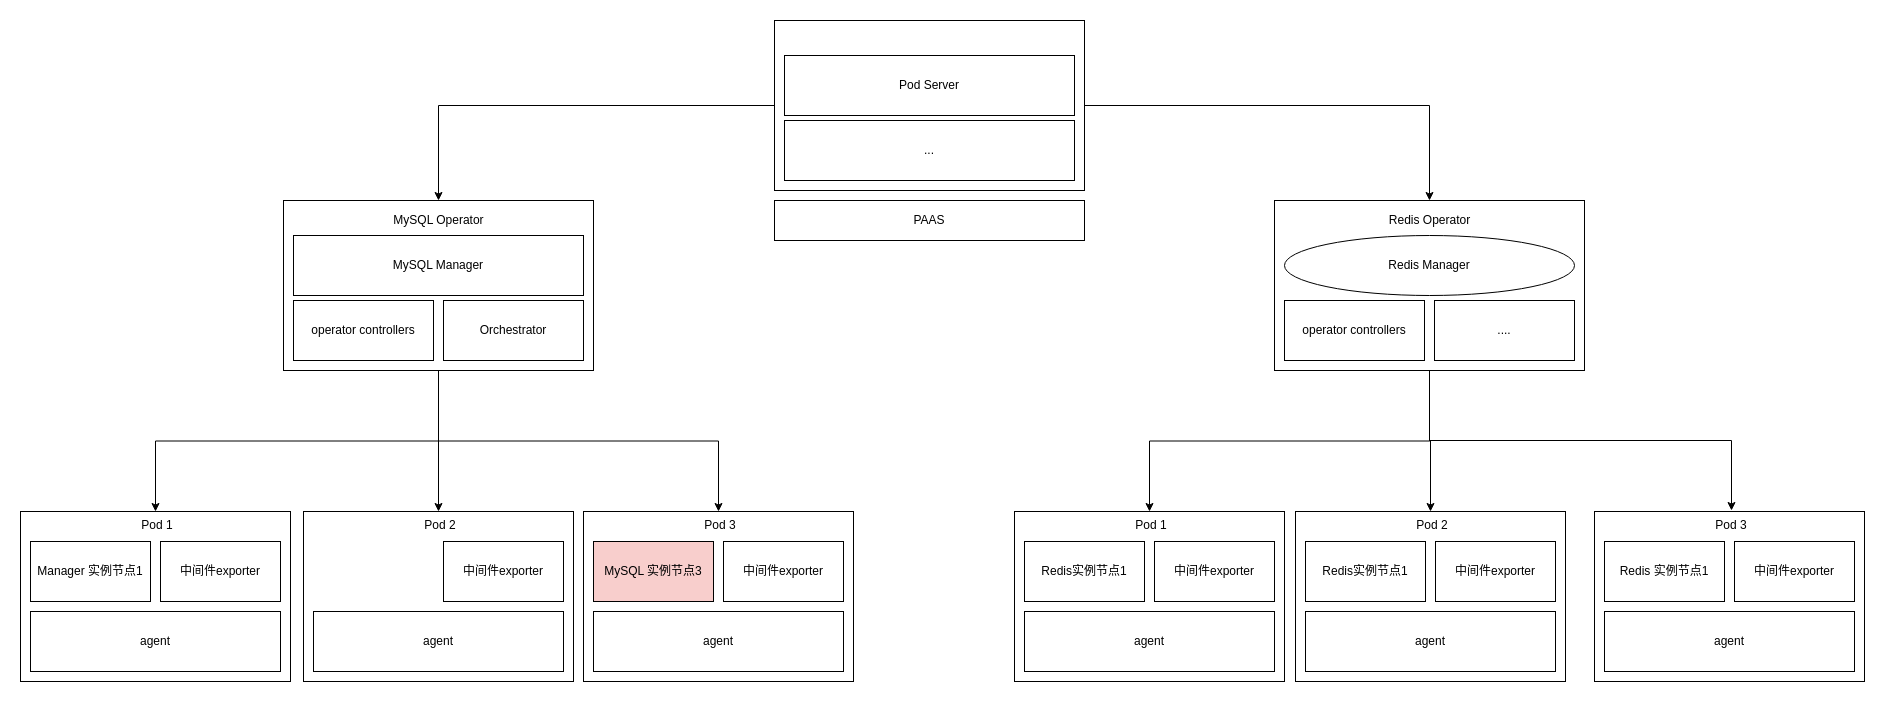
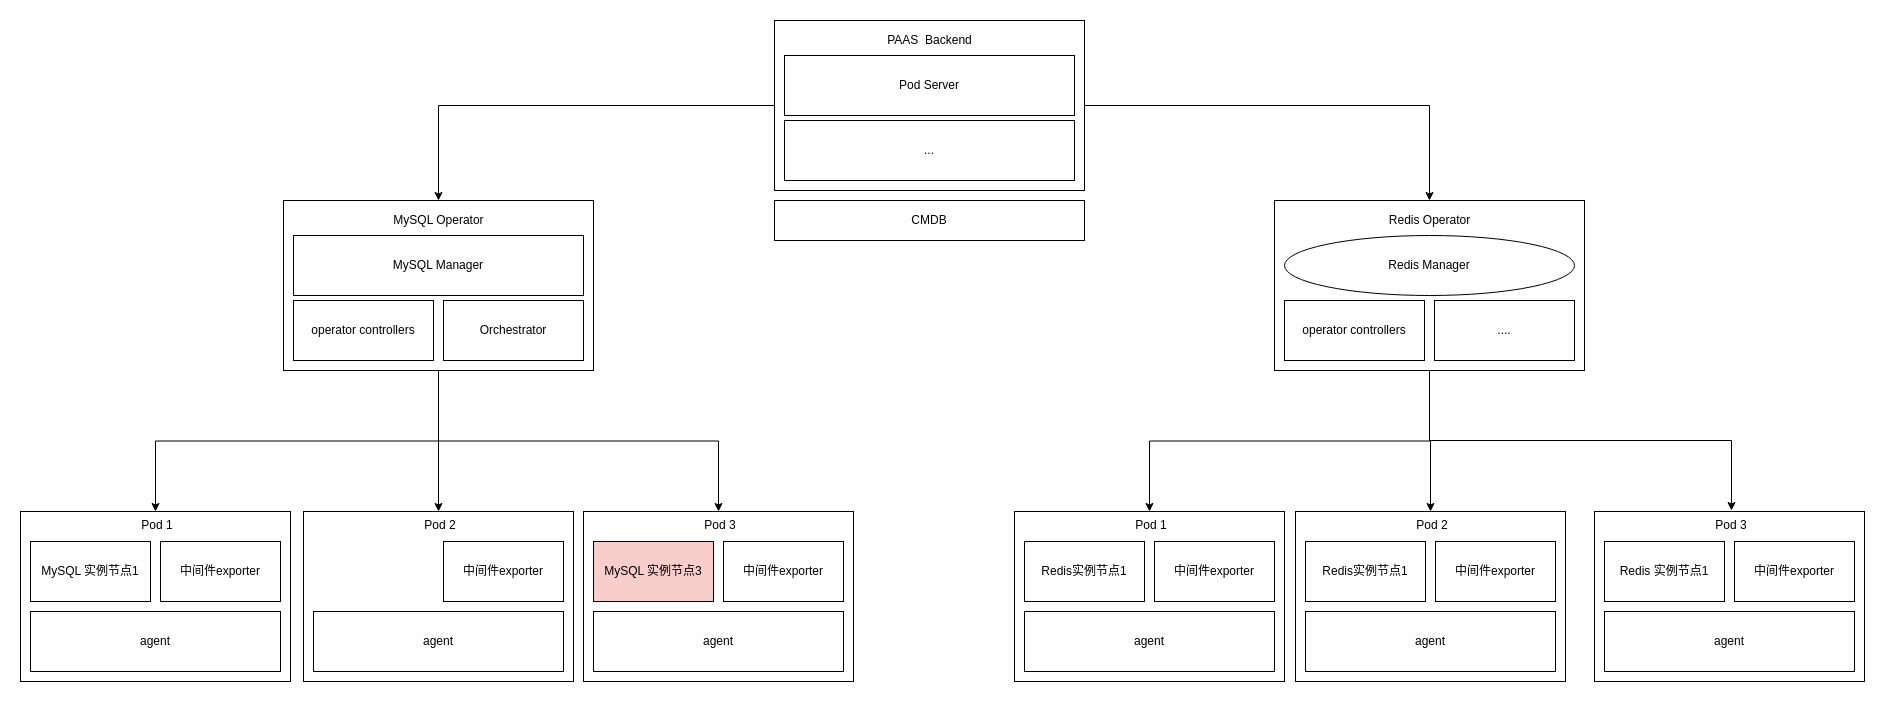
none -> (930, 41)
(930, 221) -> (930, 221)
(91, 572) -> (91, 572)
